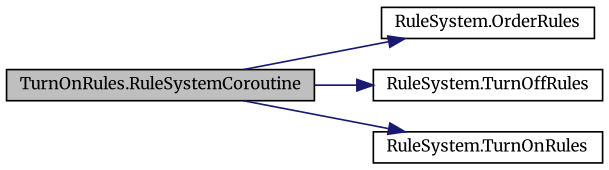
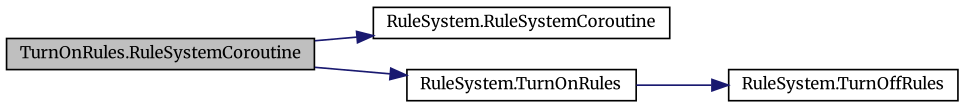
(488, 23) -> (522, 23)
(336, 85) -> (674, 85)
